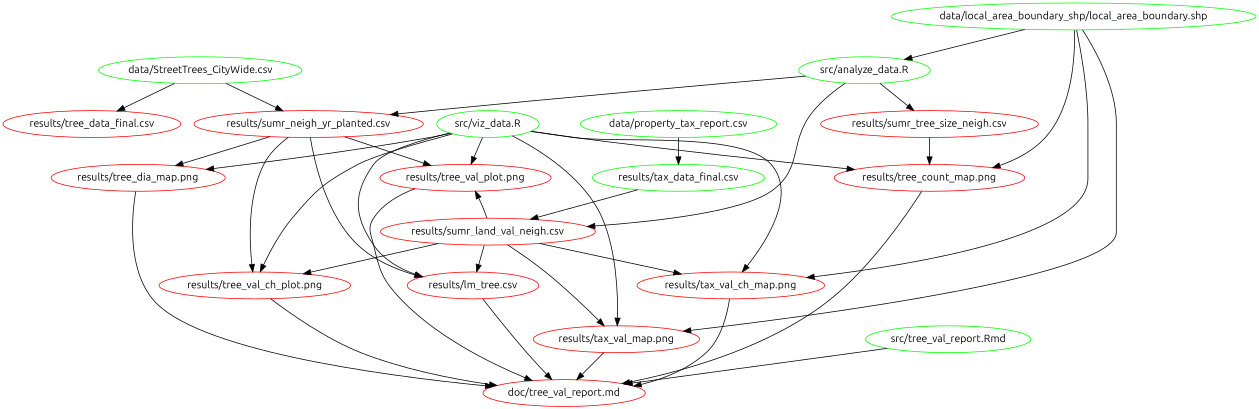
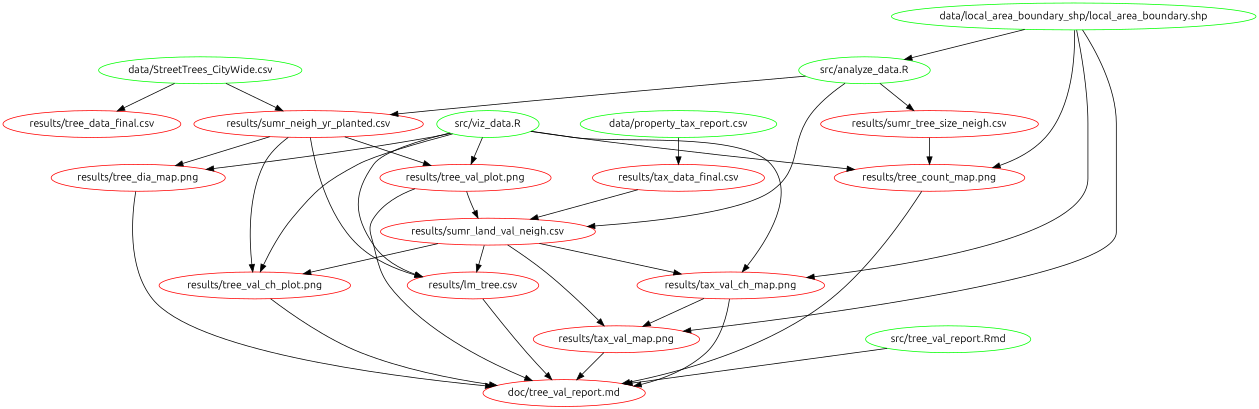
(678, 178) -> (678, 178)
(483, 208) -> (470, 202)
(597, 208) -> (677, 311)
